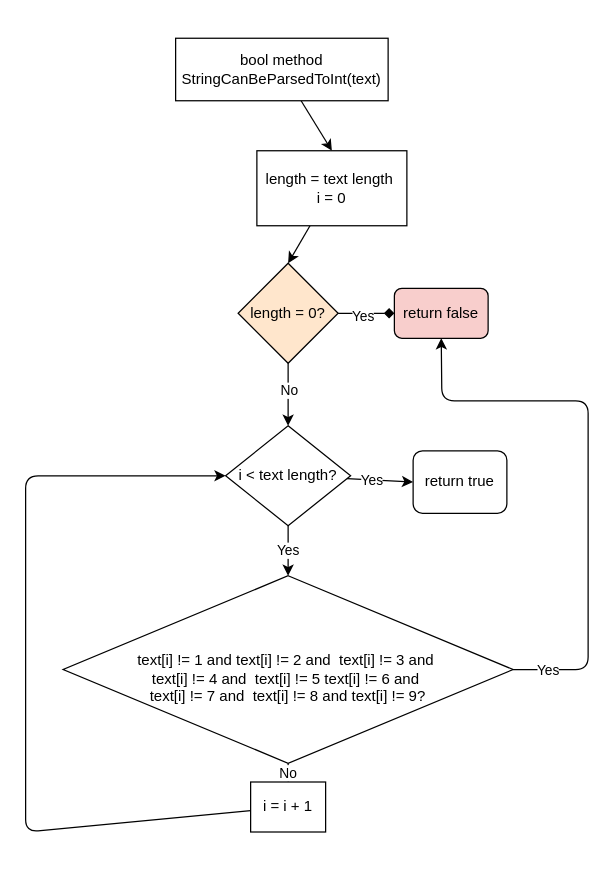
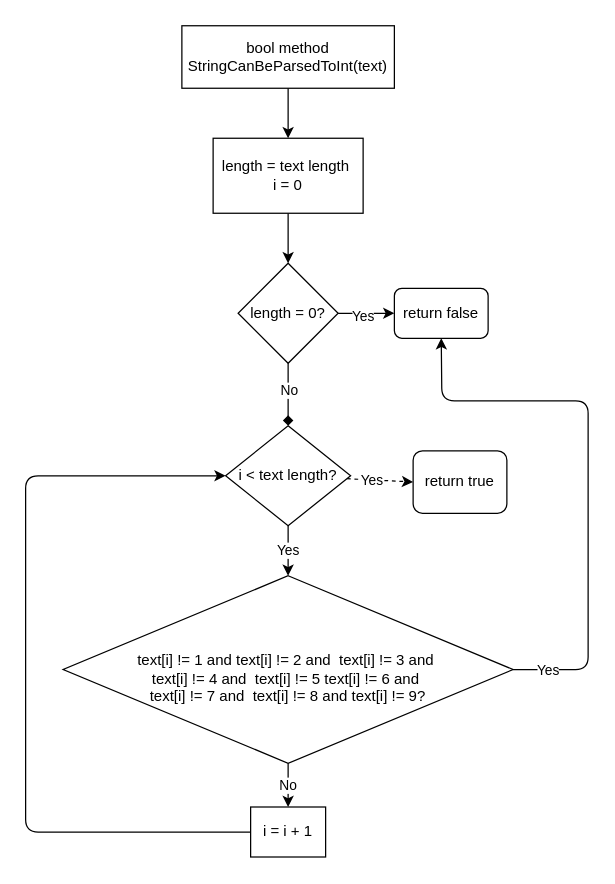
(282, 69) -> (288, 57)
(332, 188) -> (288, 176)
(288, 313) -> (288, 313)
(384, 313) -> (384, 313)
(441, 313) -> (441, 313)
(288, 416) -> (288, 415)
(393, 481) -> (393, 481)
(288, 807) -> (288, 832)
